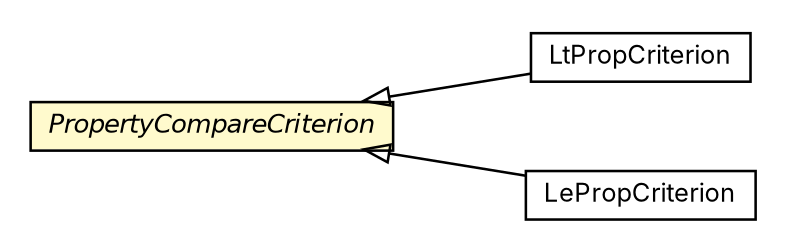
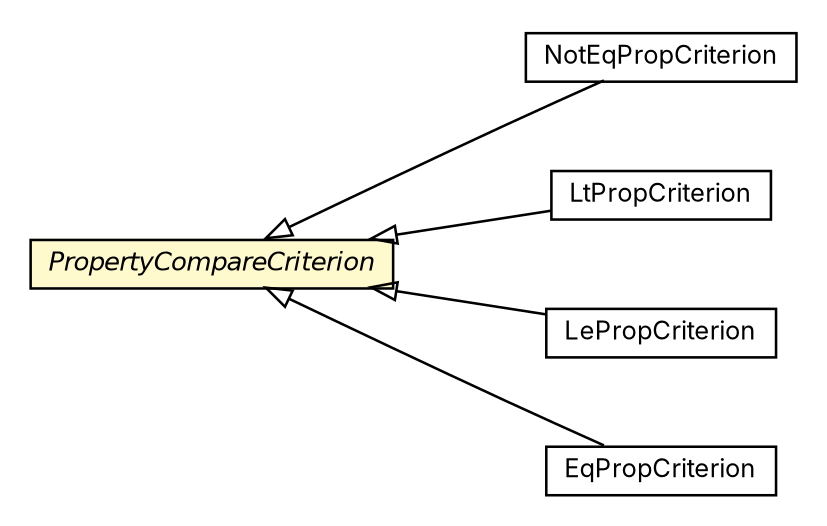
none -> (661, 56)
none -> (661, 470)
